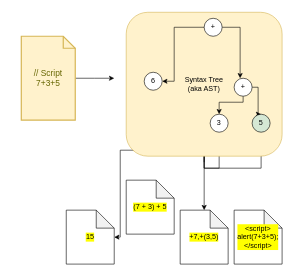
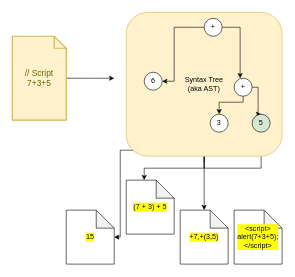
(48, 78) -> (39, 78)
(219, 161) -> (144, 170)
